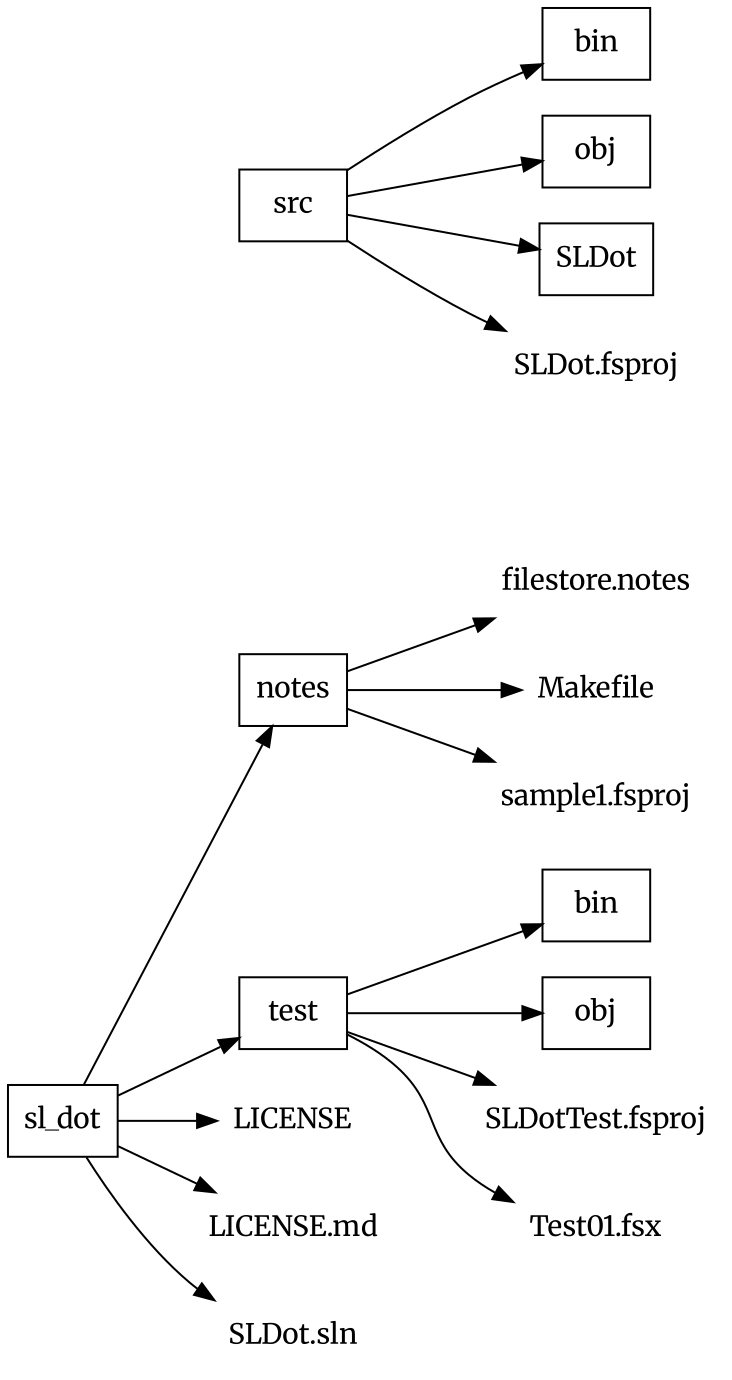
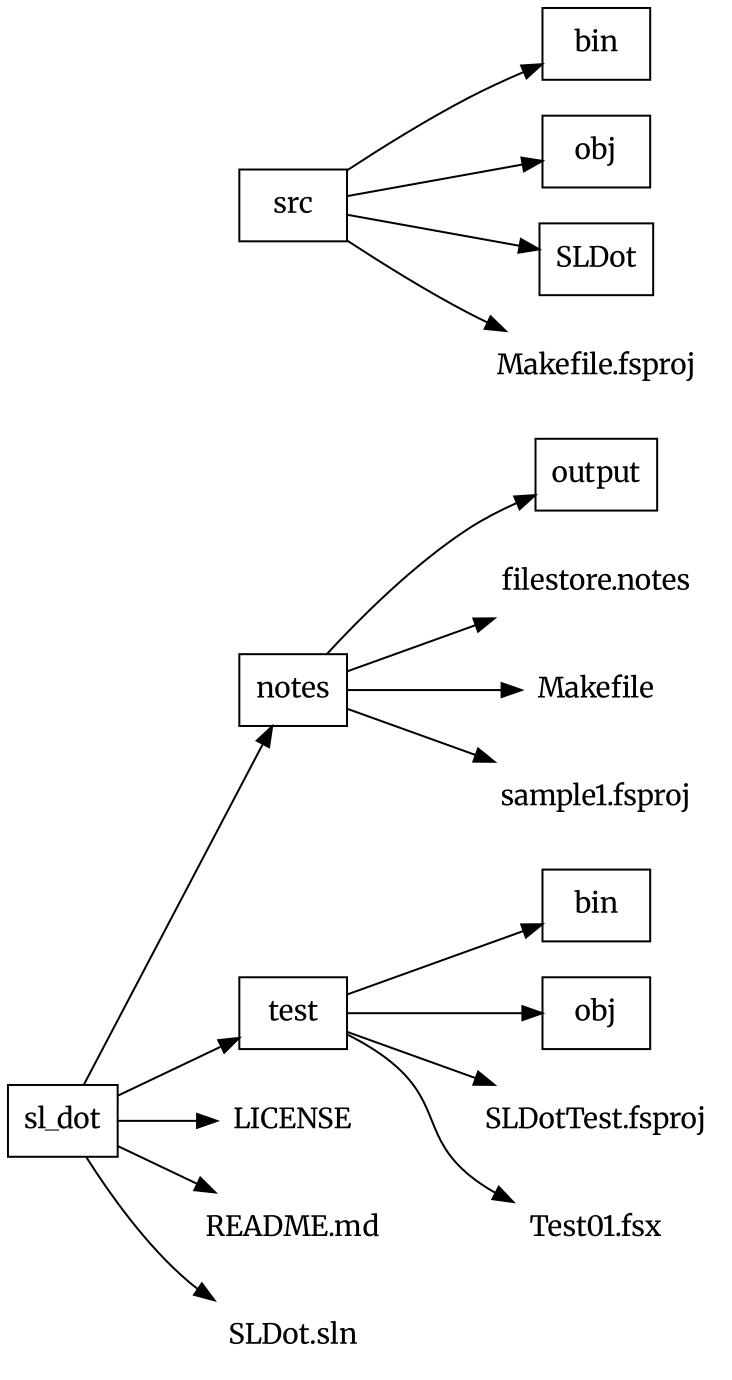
(596, 367) -> (596, 367)
none -> (596, 475)
(293, 1229) -> (293, 1229)
